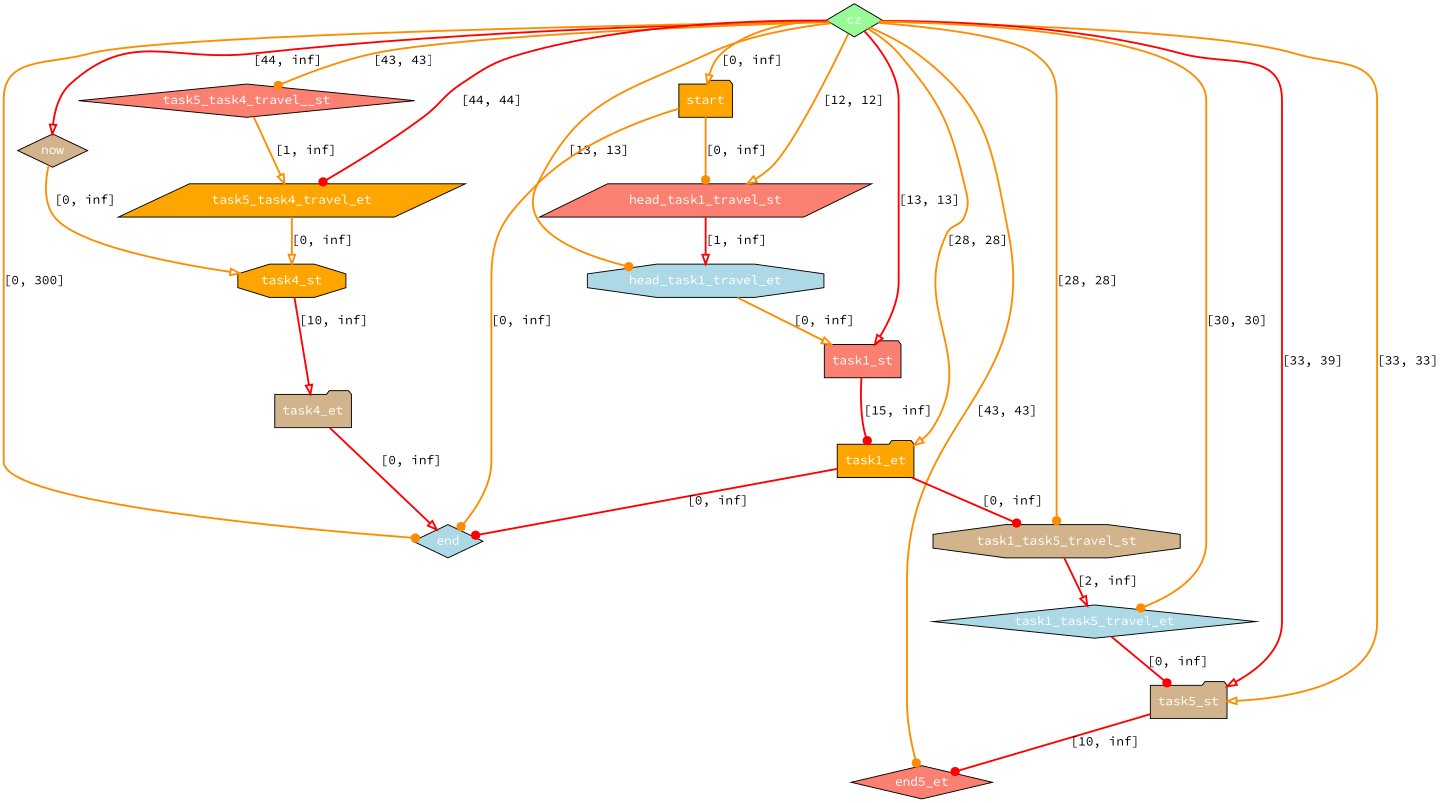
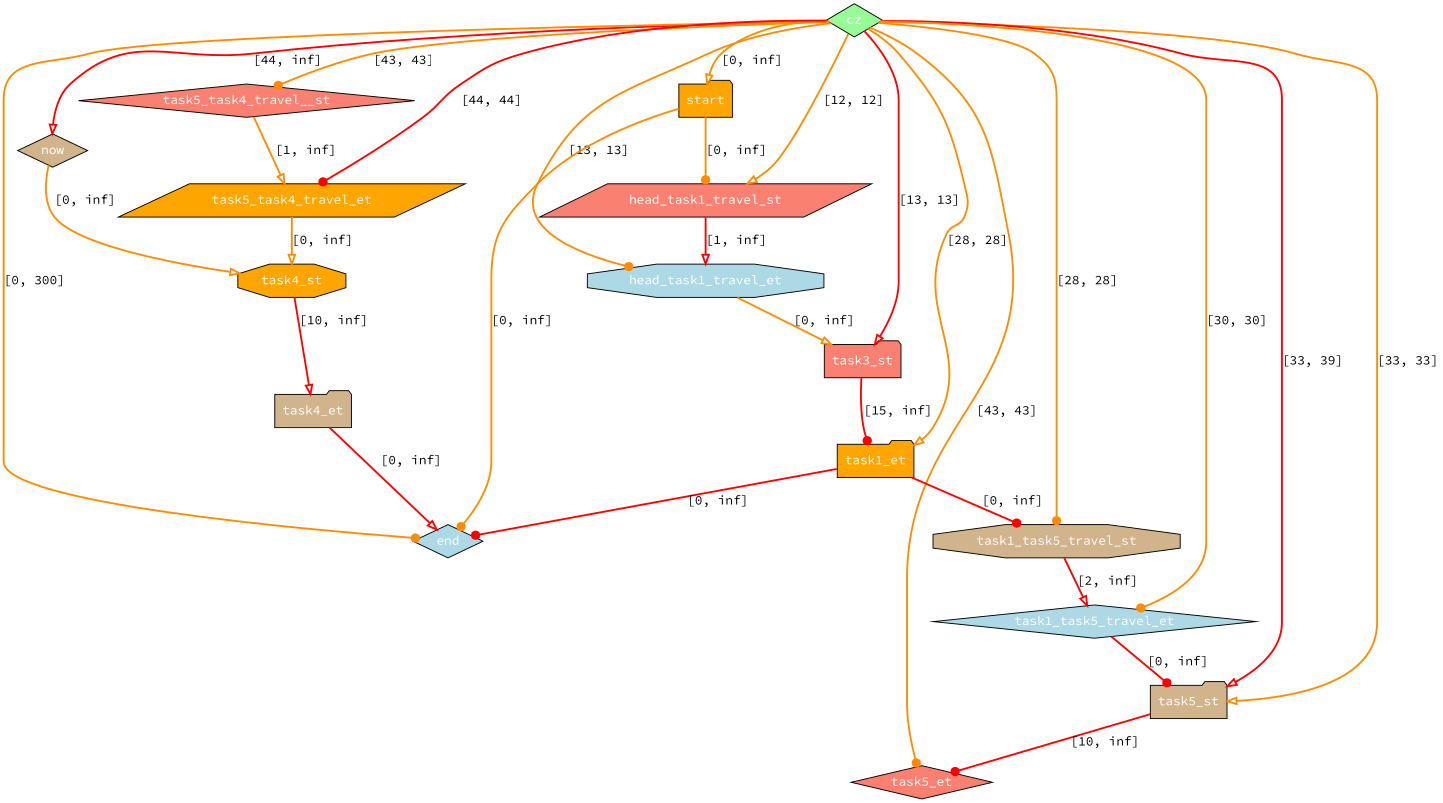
(863, 361) -> (863, 361)
(922, 782) -> (922, 782)
